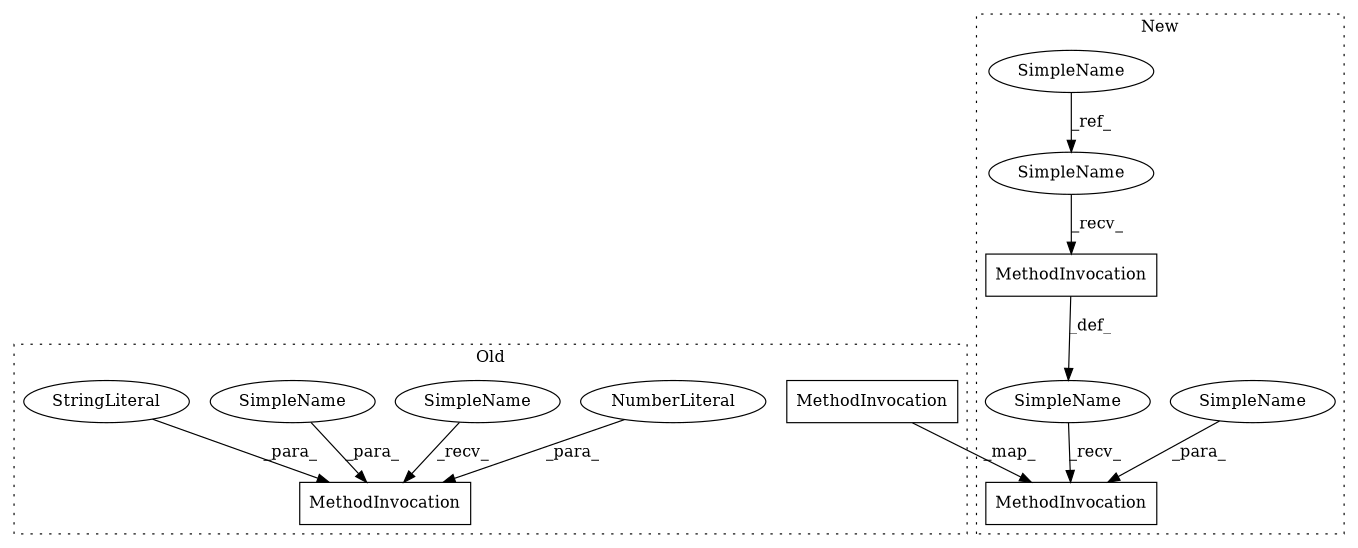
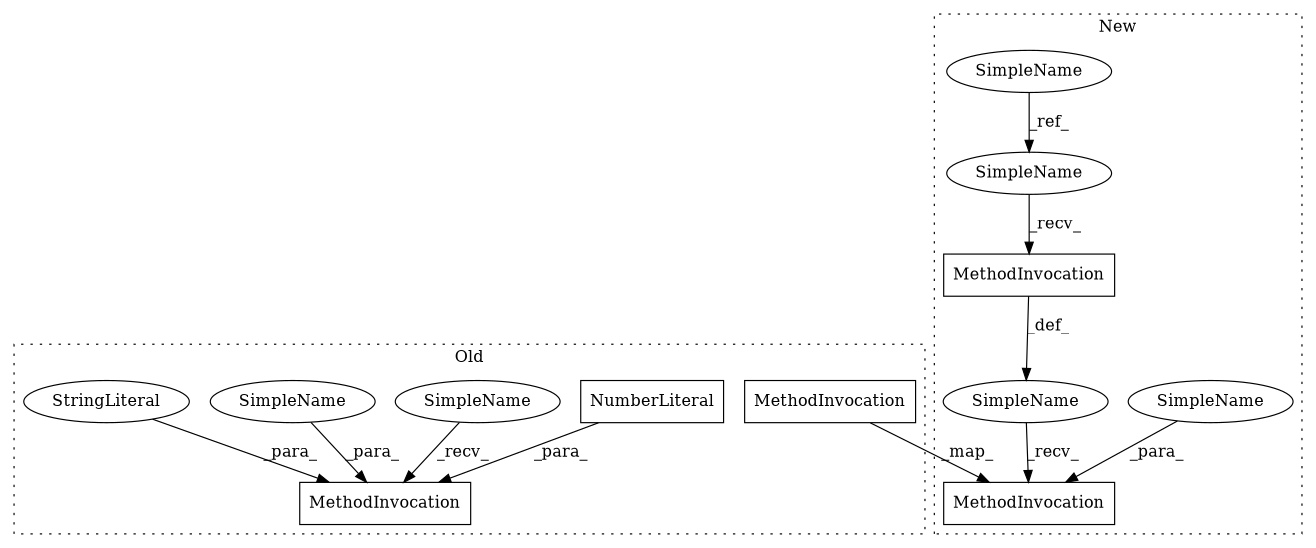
(673, 402) -> (652, 402)
